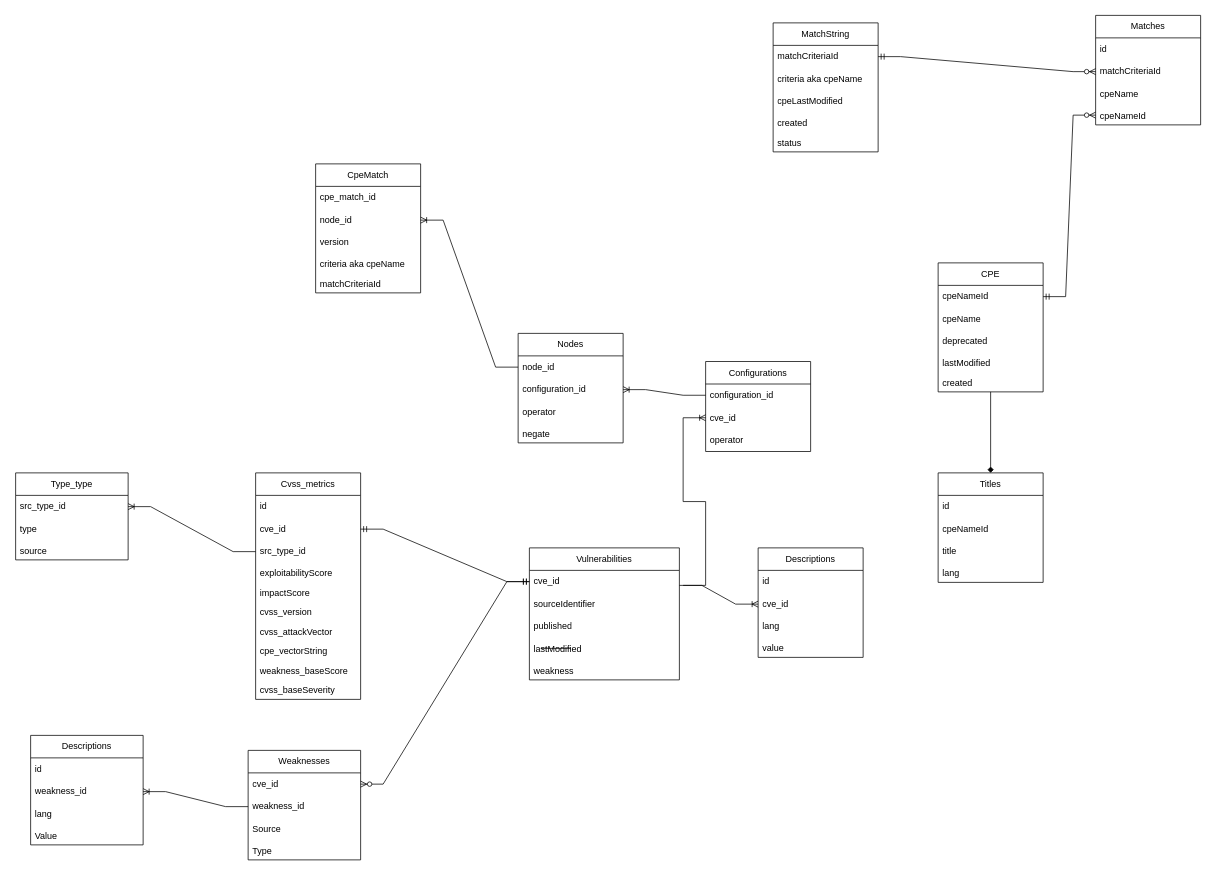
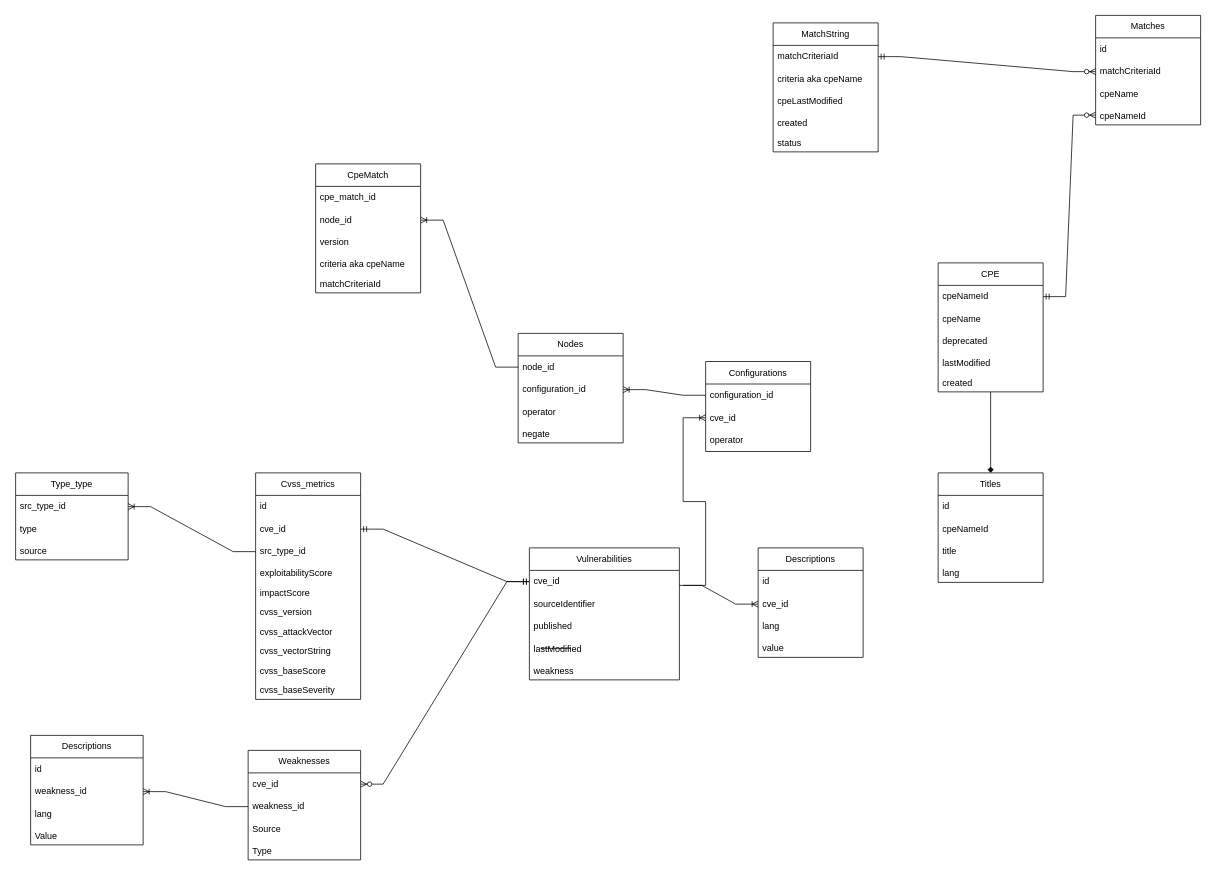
(299, 651) -> (301, 651)
(305, 671) -> (295, 671)
